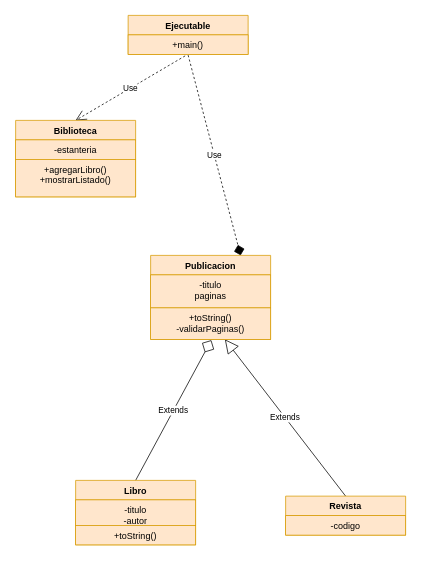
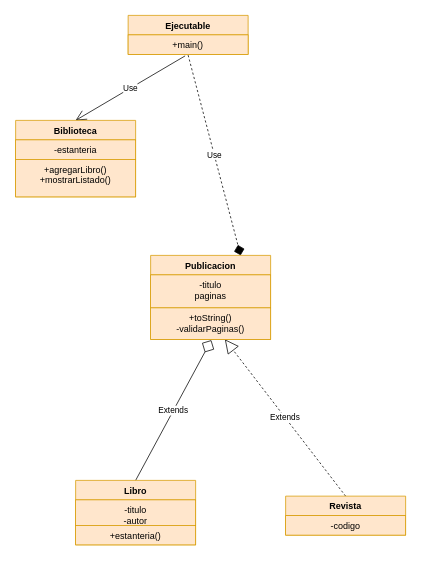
(161, 70) -> (161, 70)
(317, 460) -> (317, 460)
(135, 536) -> (135, 536)
